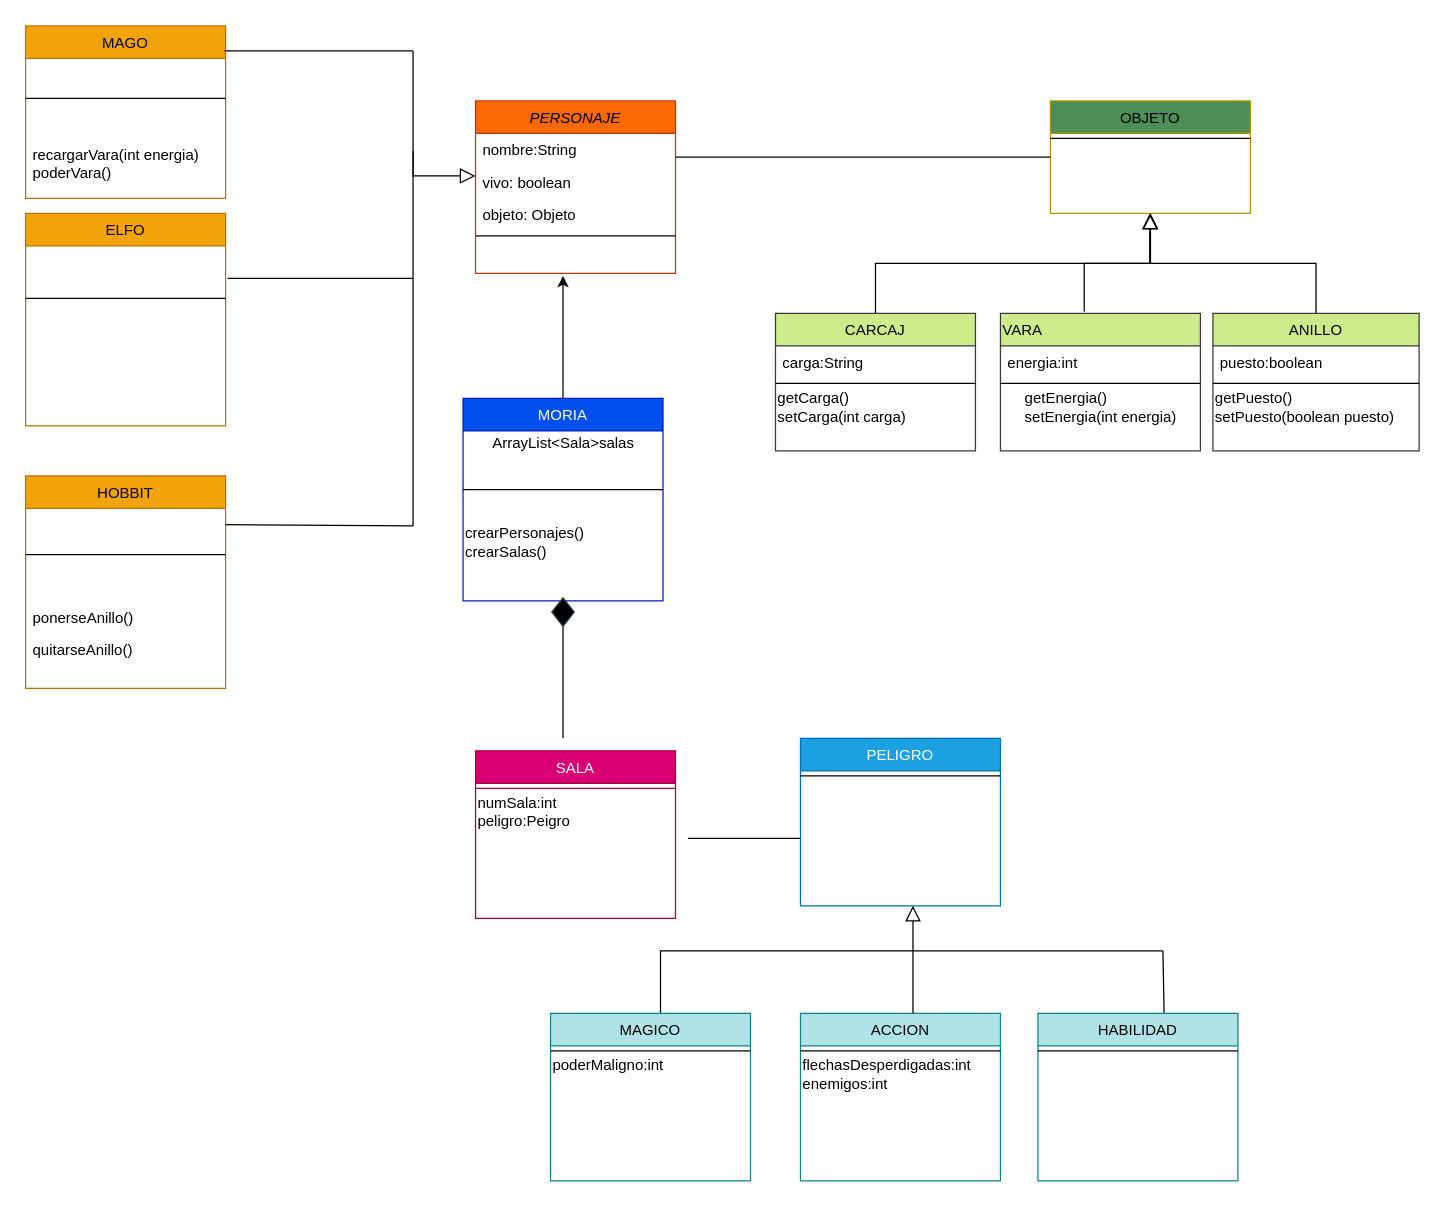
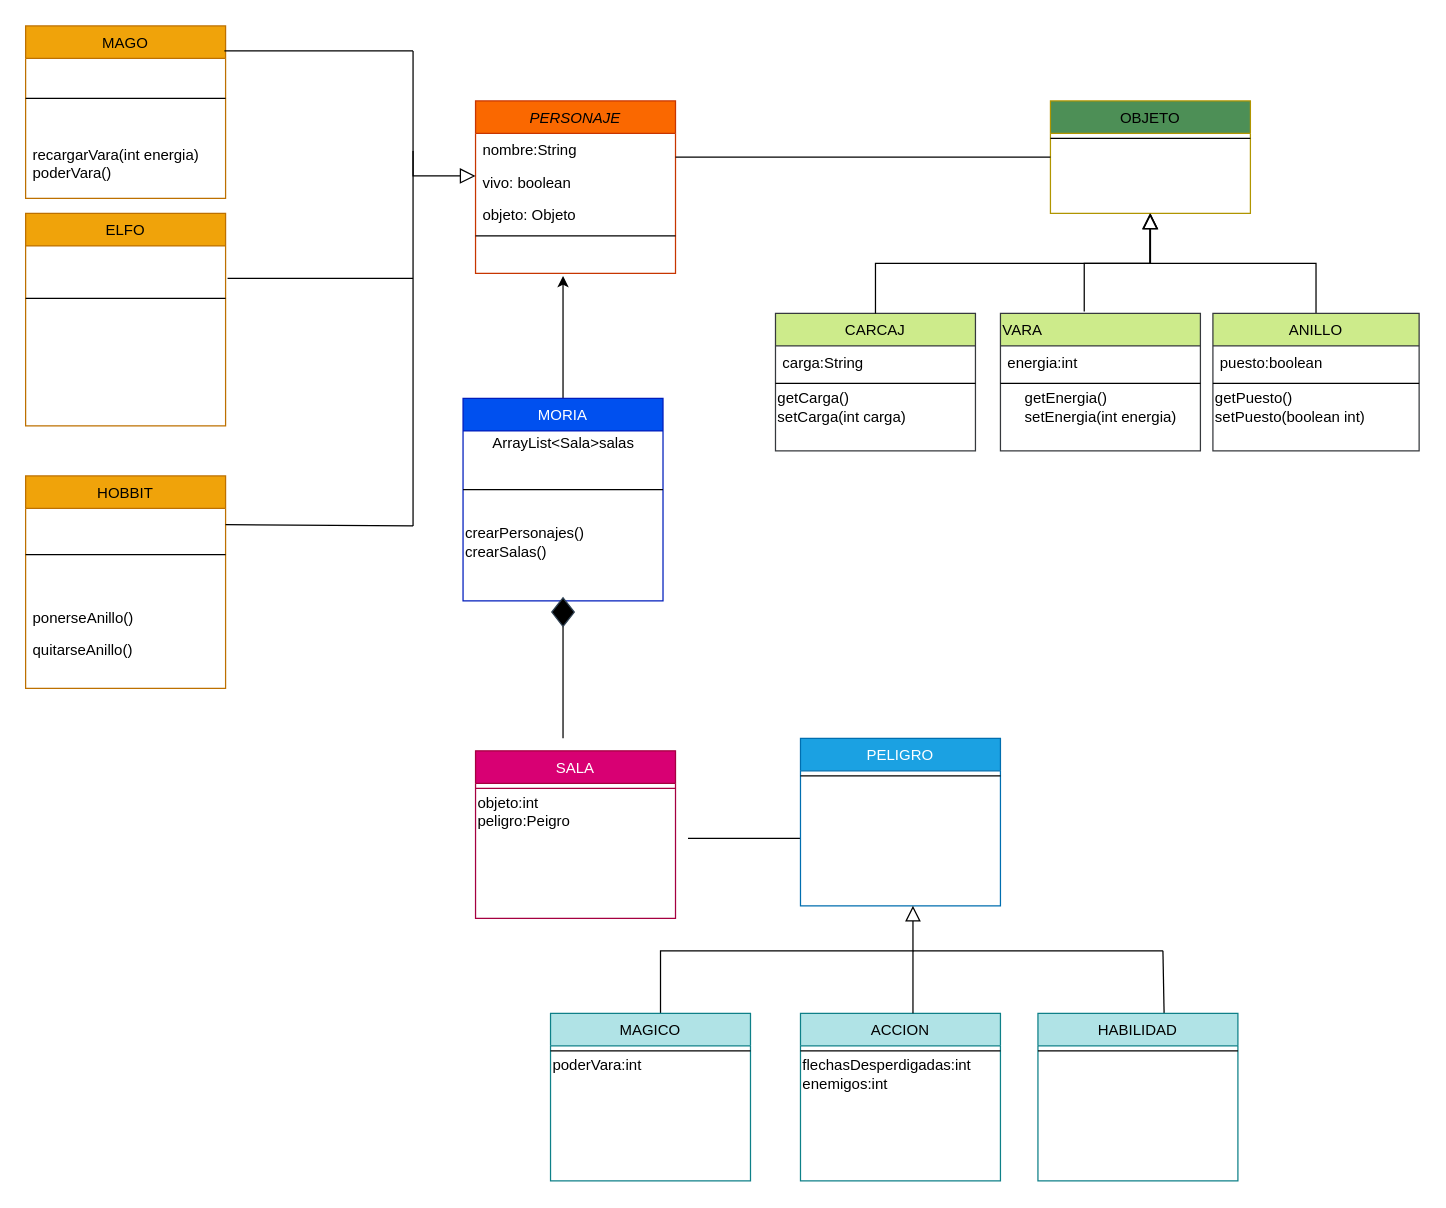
(1317, 407) -> (1302, 407)
(529, 812) -> (529, 812)
(613, 1074) -> (604, 1074)
